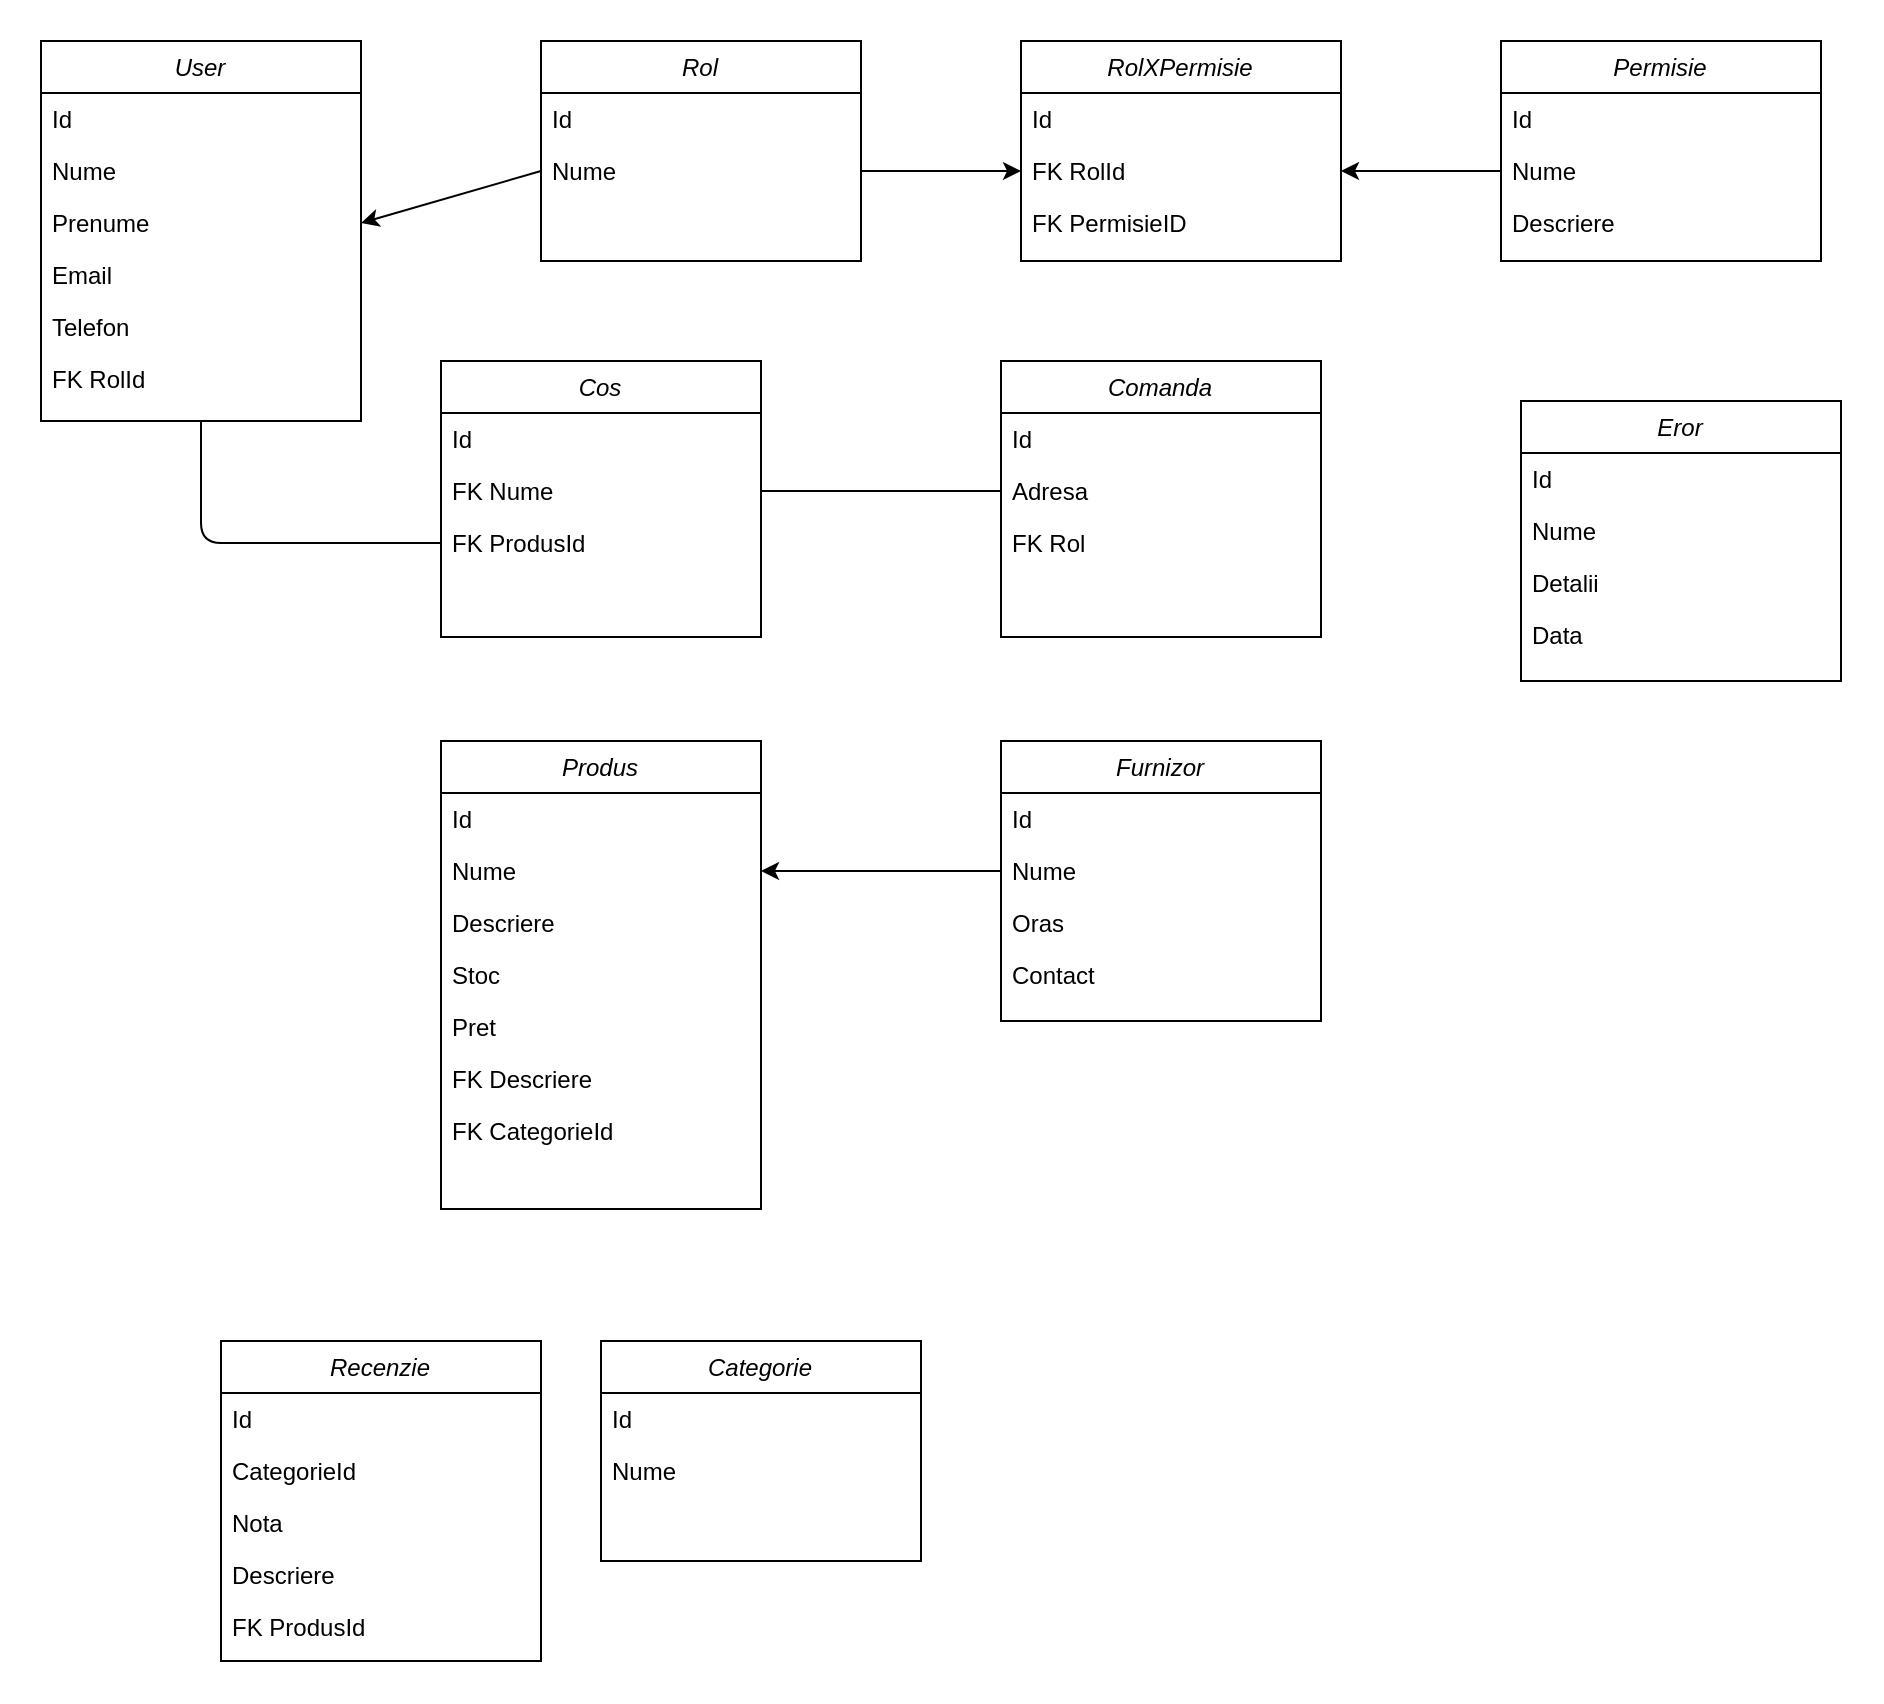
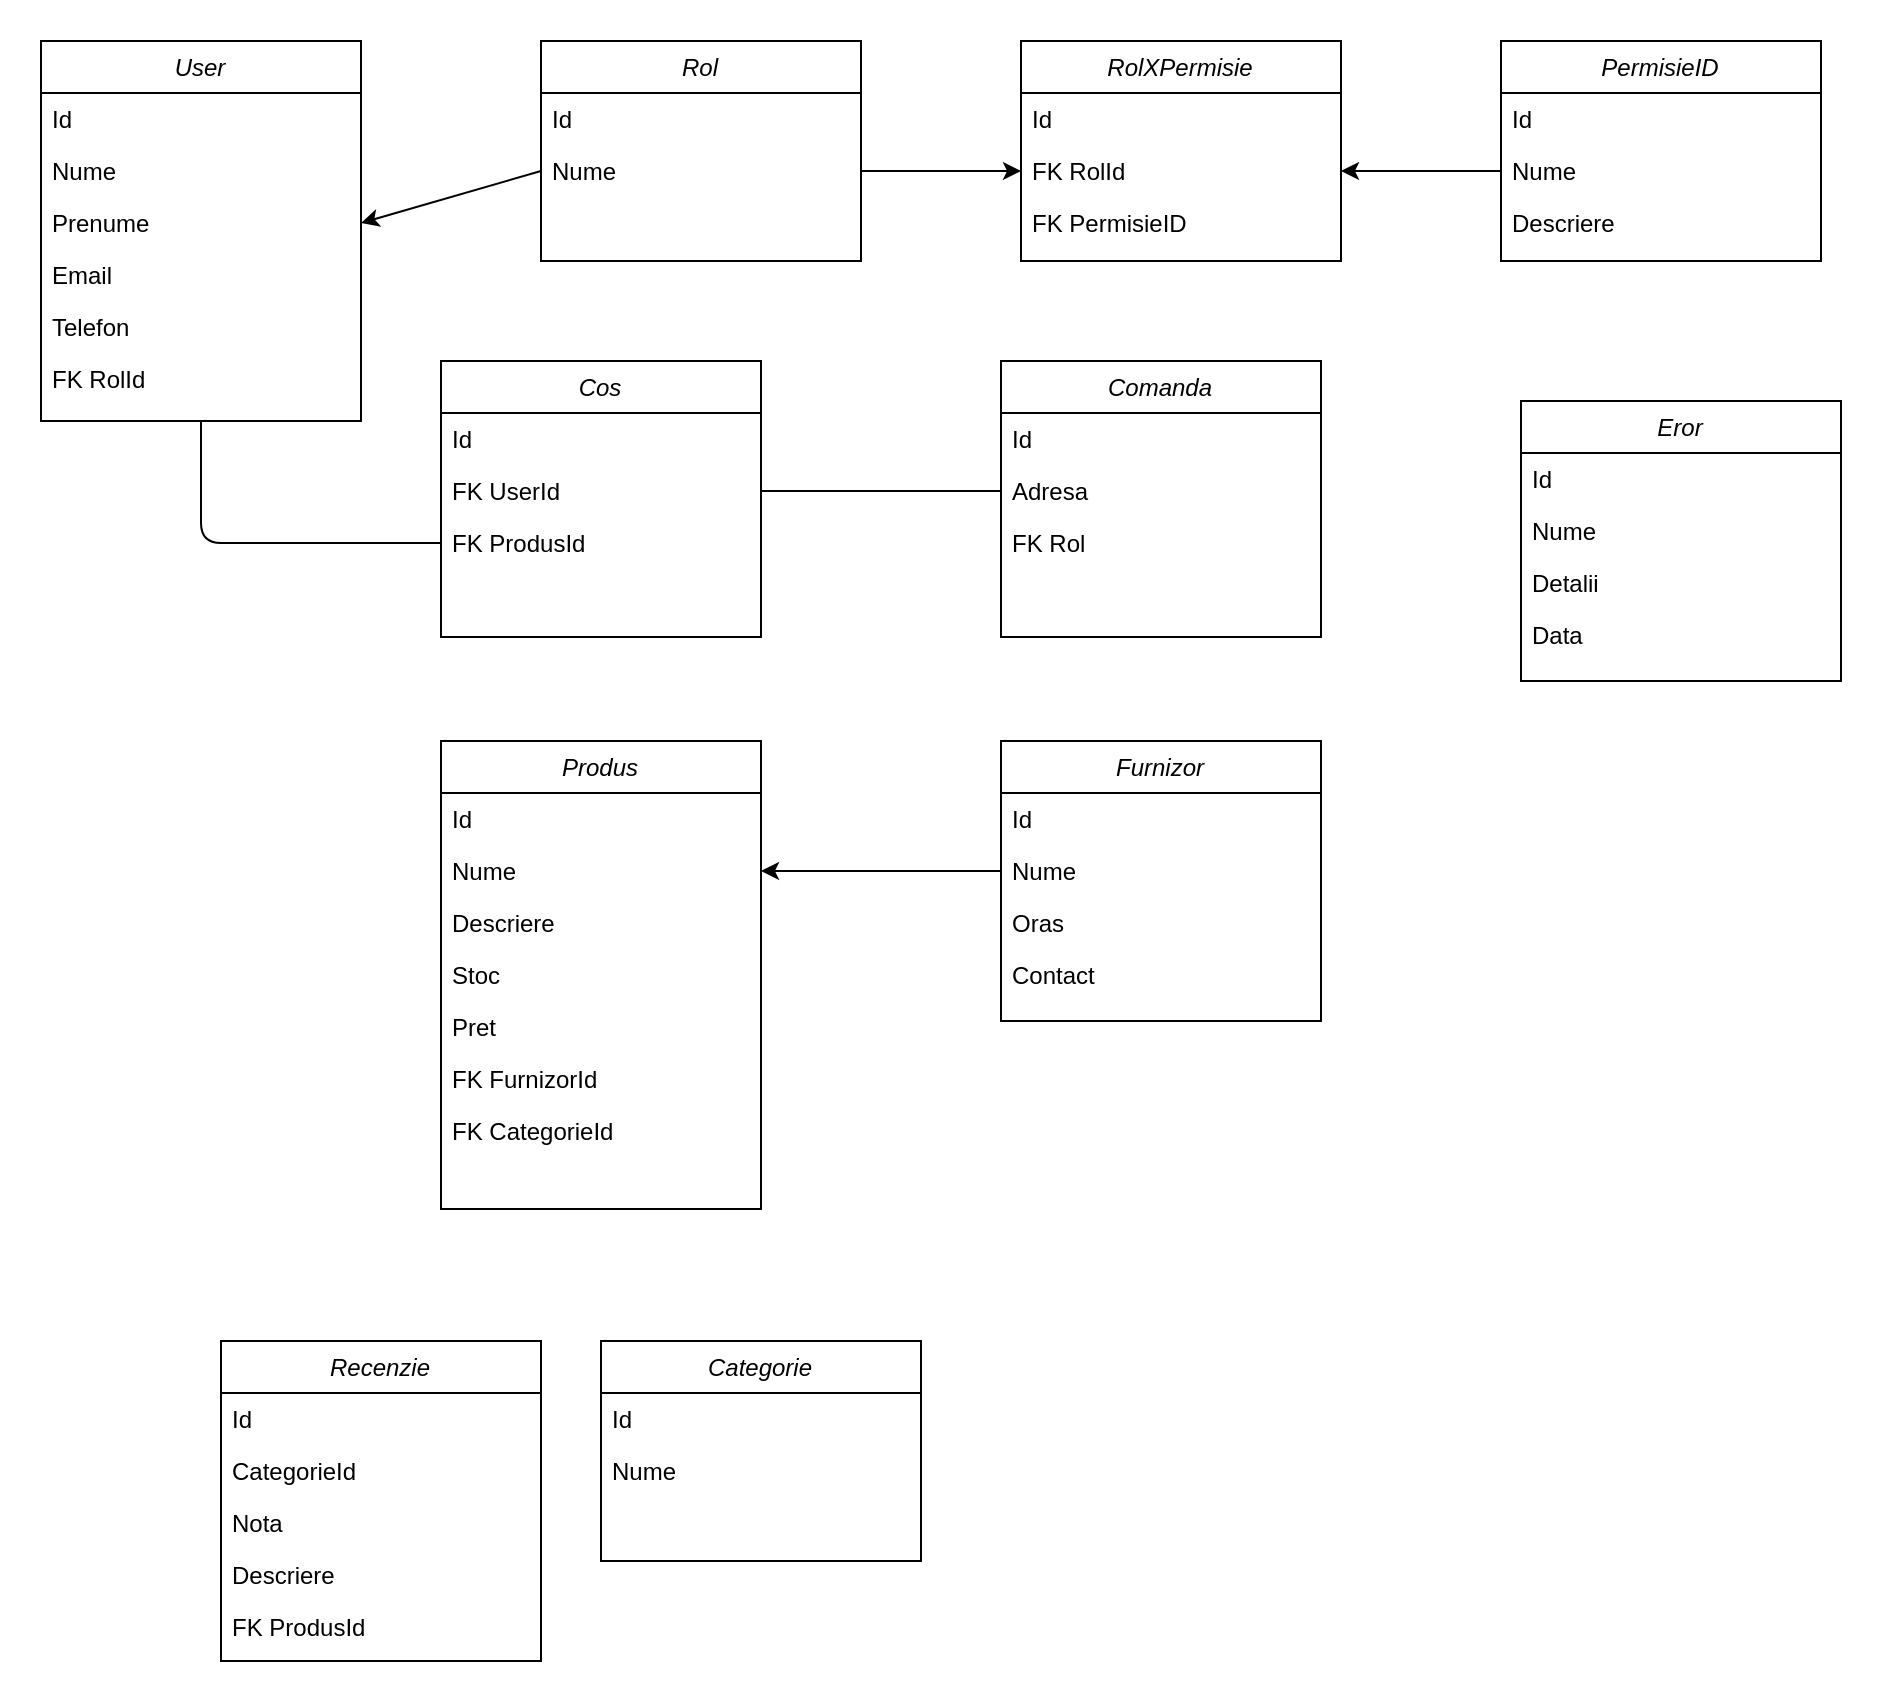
(1660, 68) -> (1660, 68)
(496, 492) -> (509, 492)
(526, 1080) -> (533, 1080)
